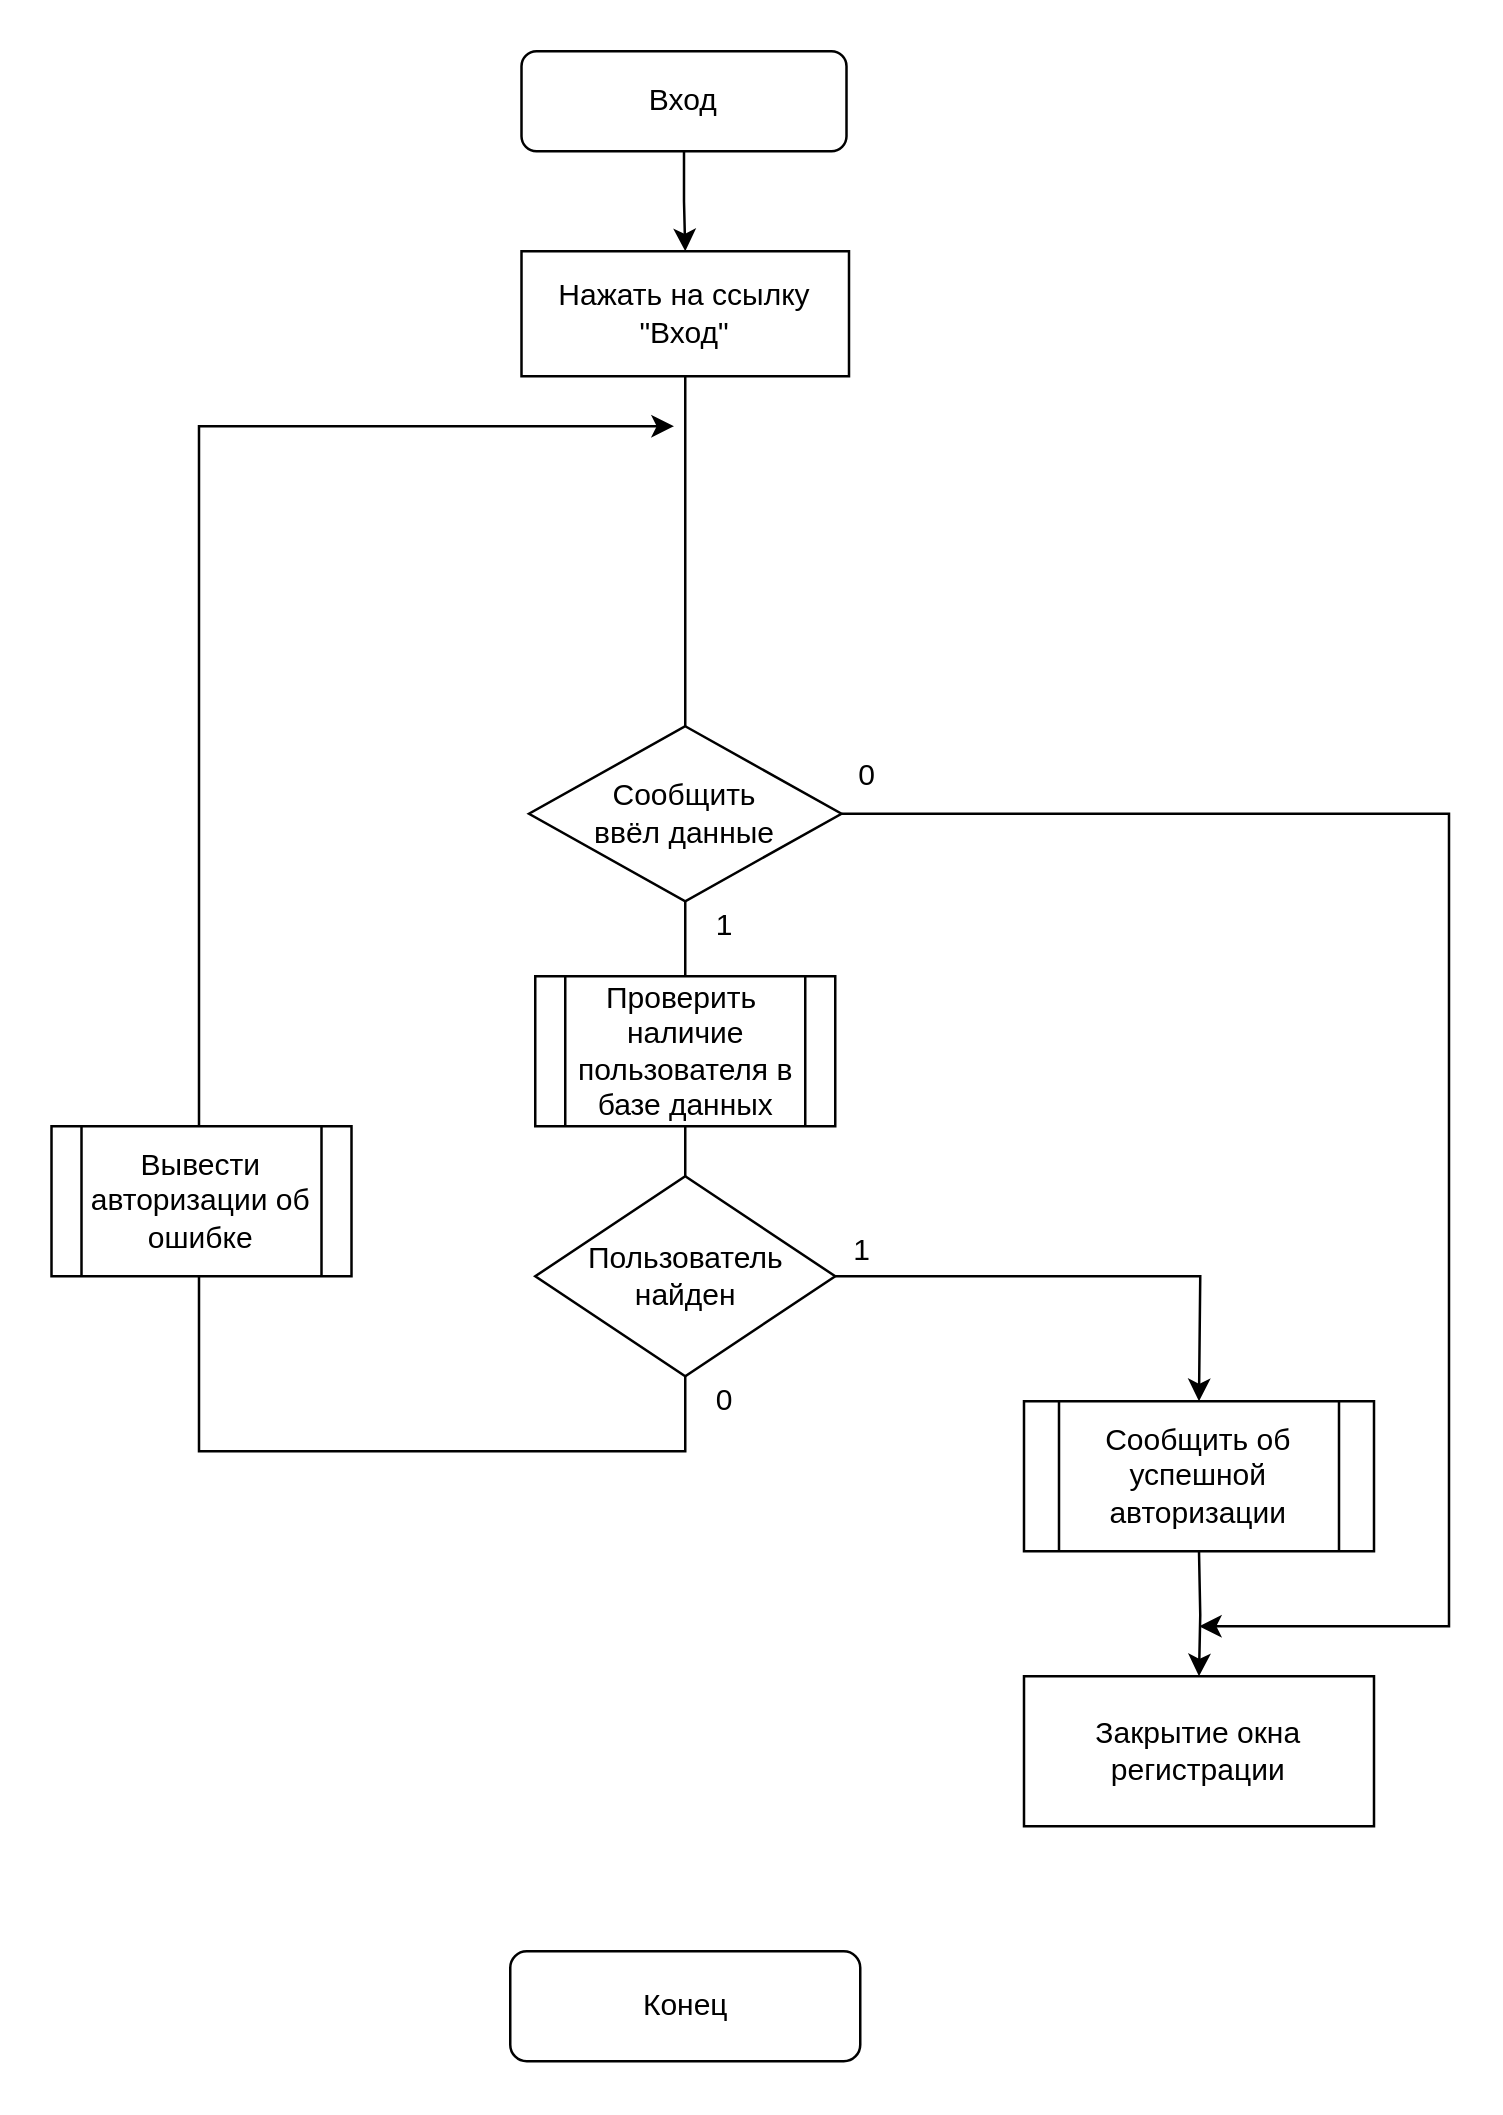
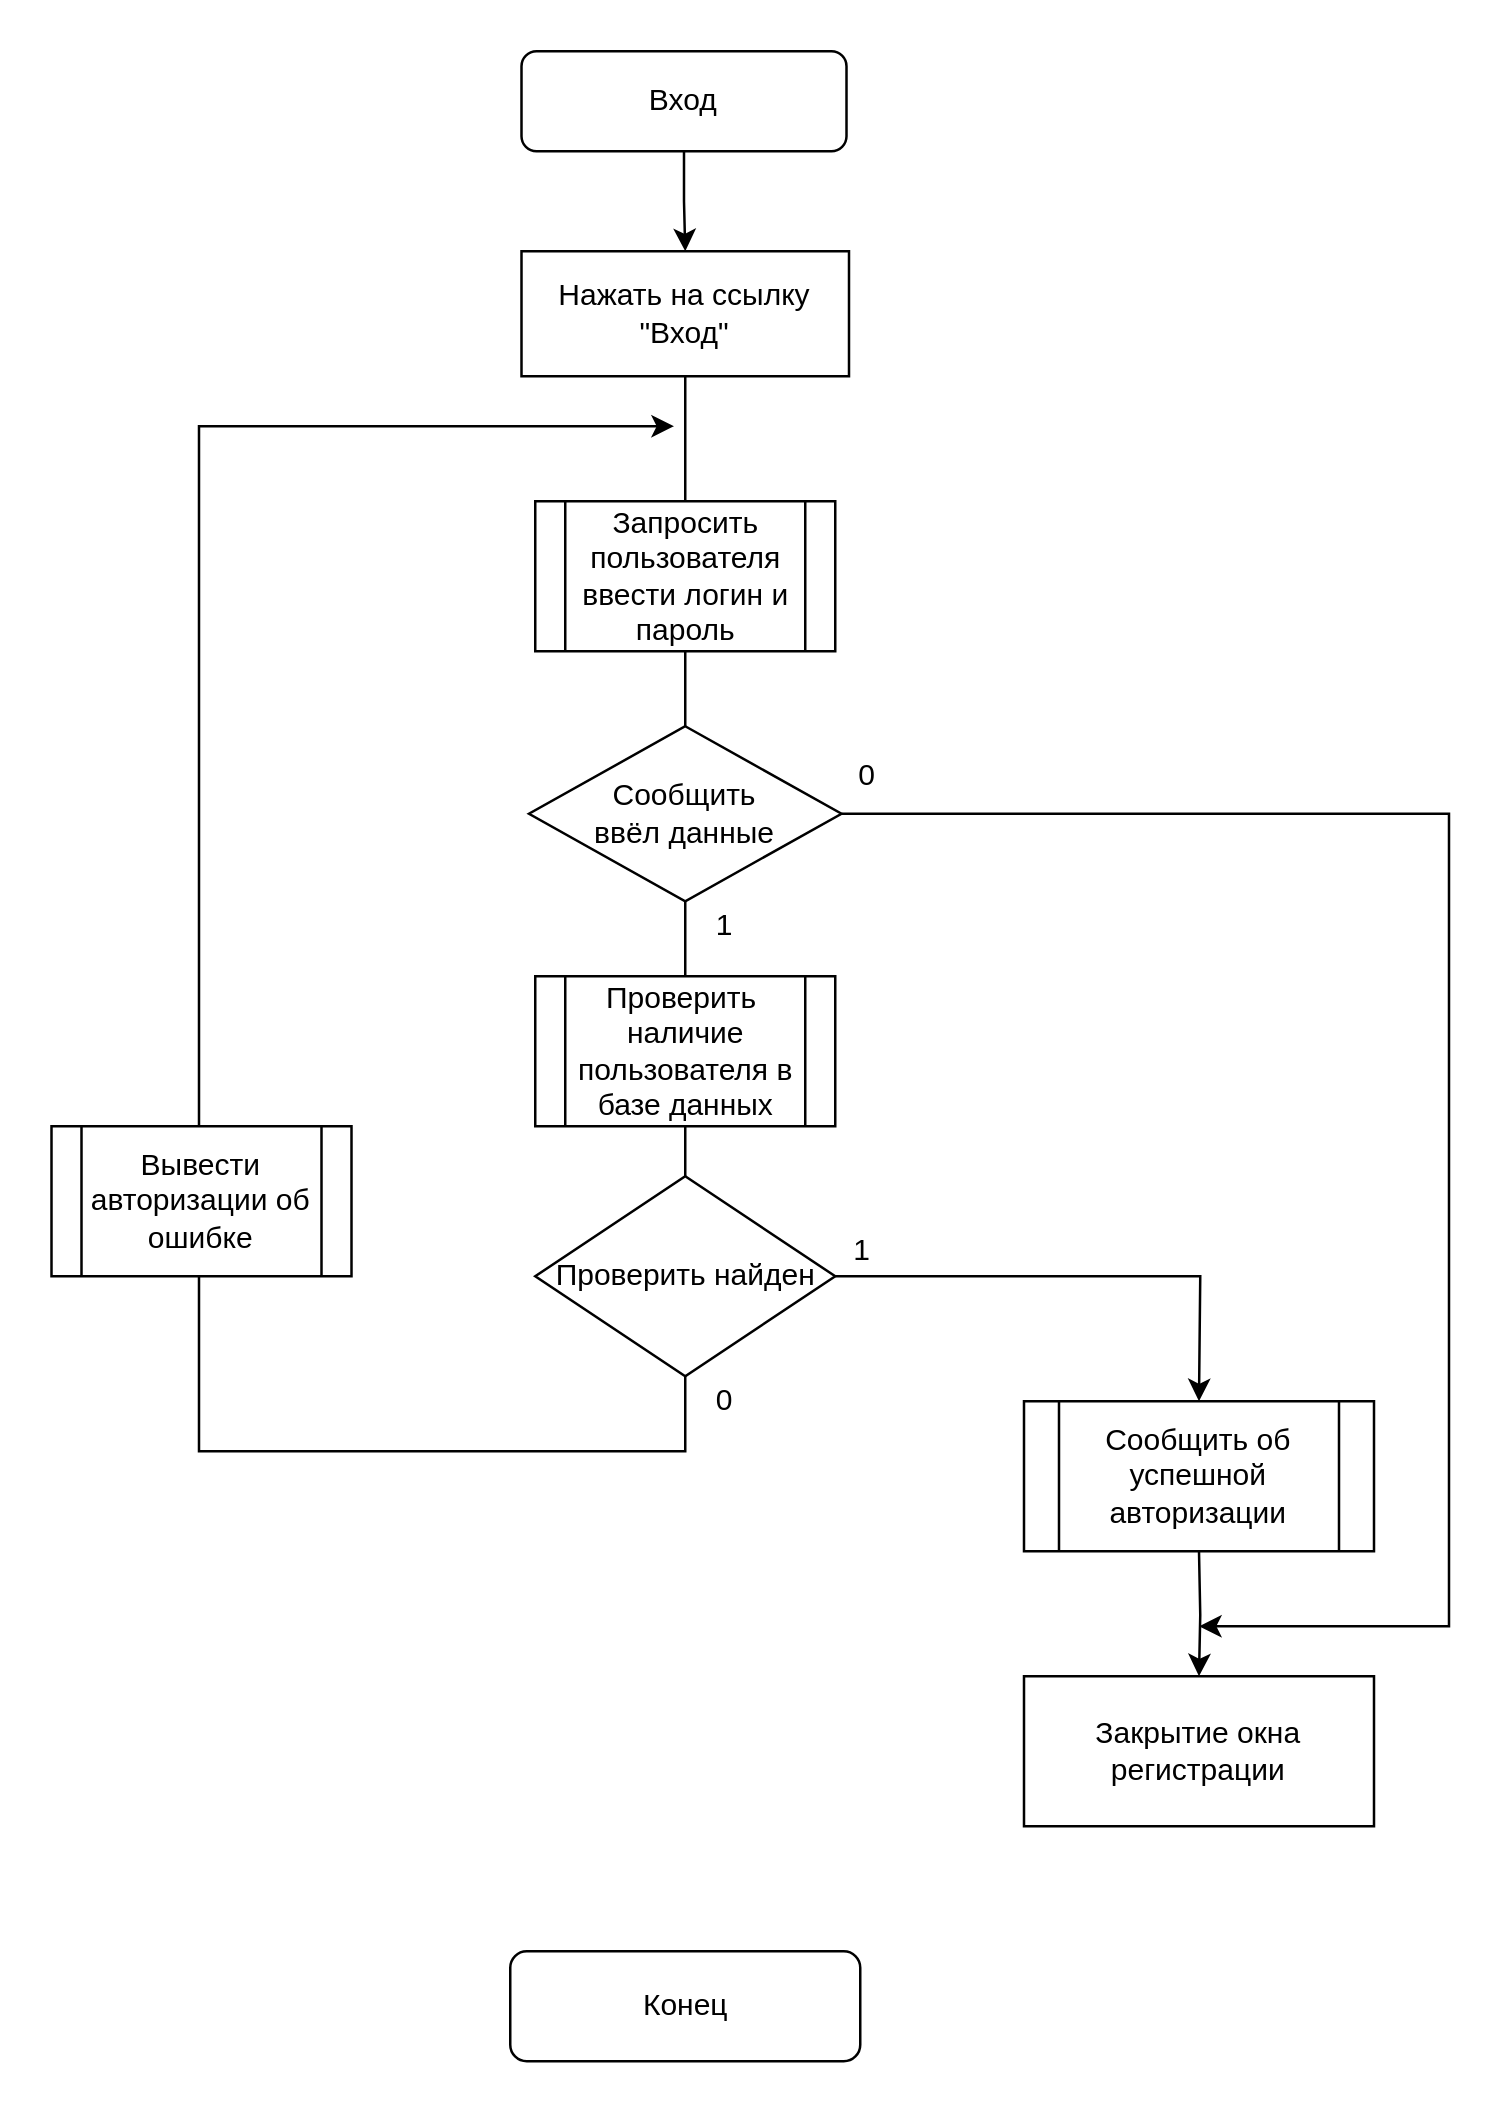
none -> (685, 576)
(686, 1276) -> (686, 1276)
